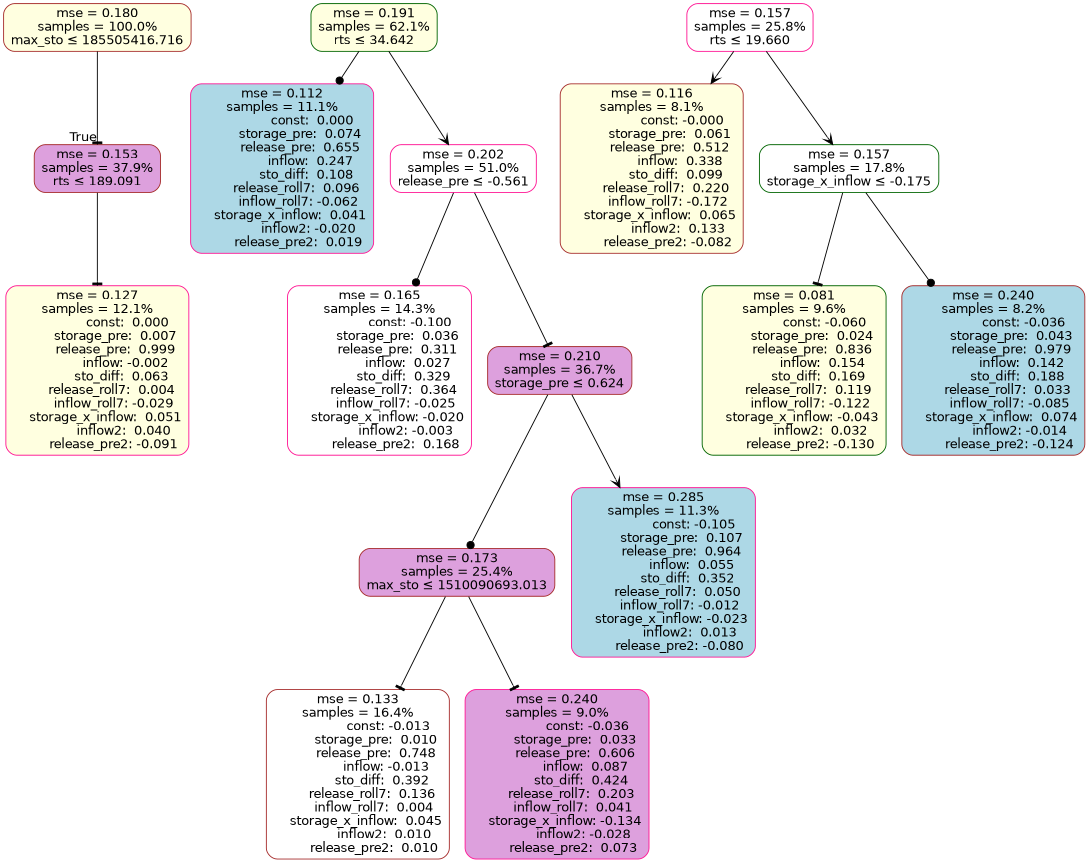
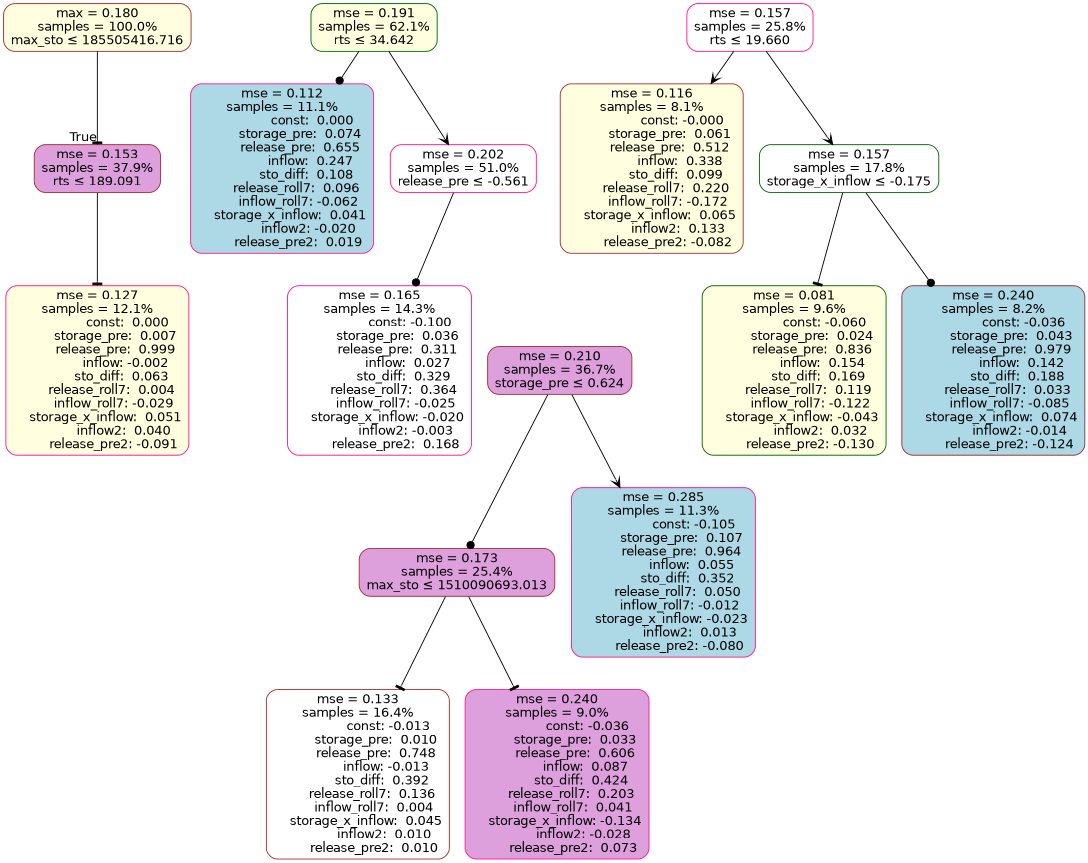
(97, 27) -> (97, 27)
(511, 267) -> none
